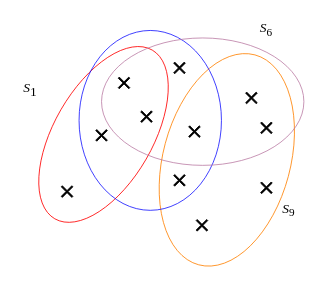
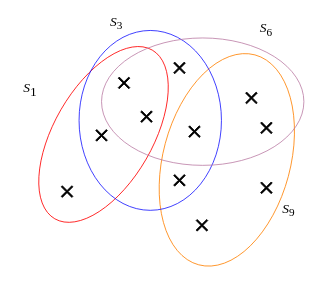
none -> (117, 23)
